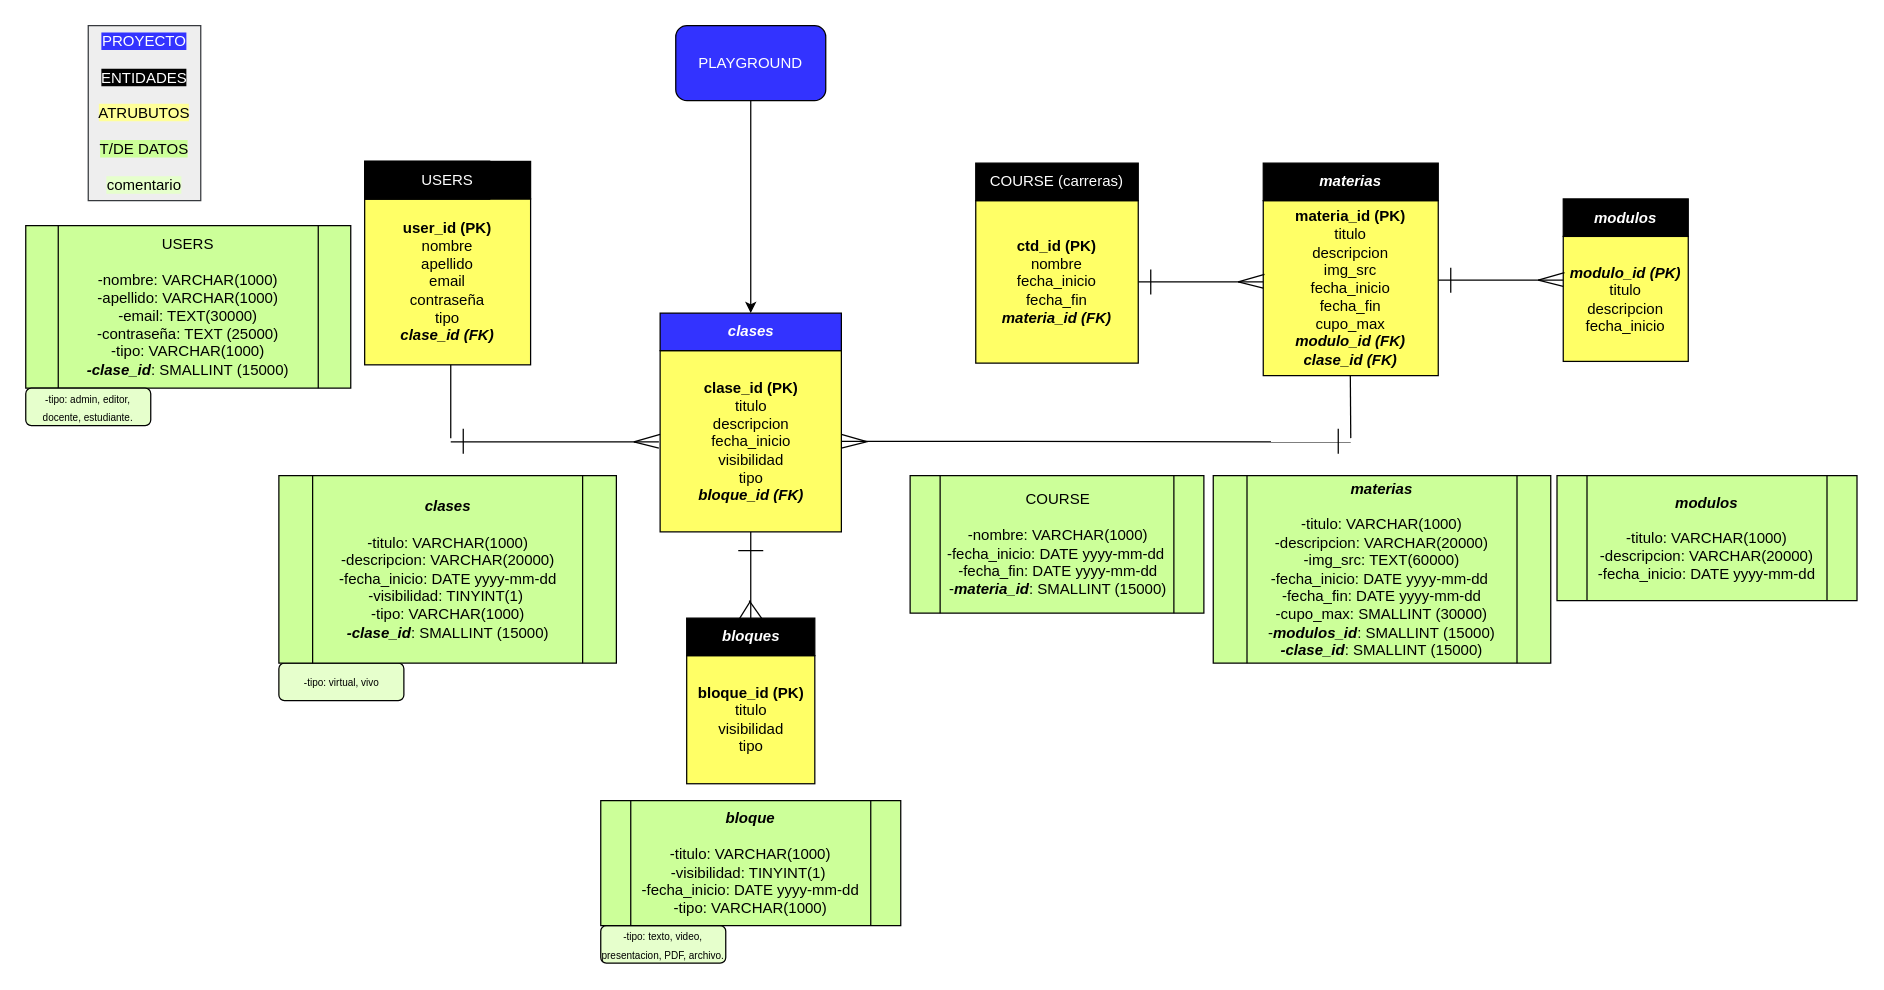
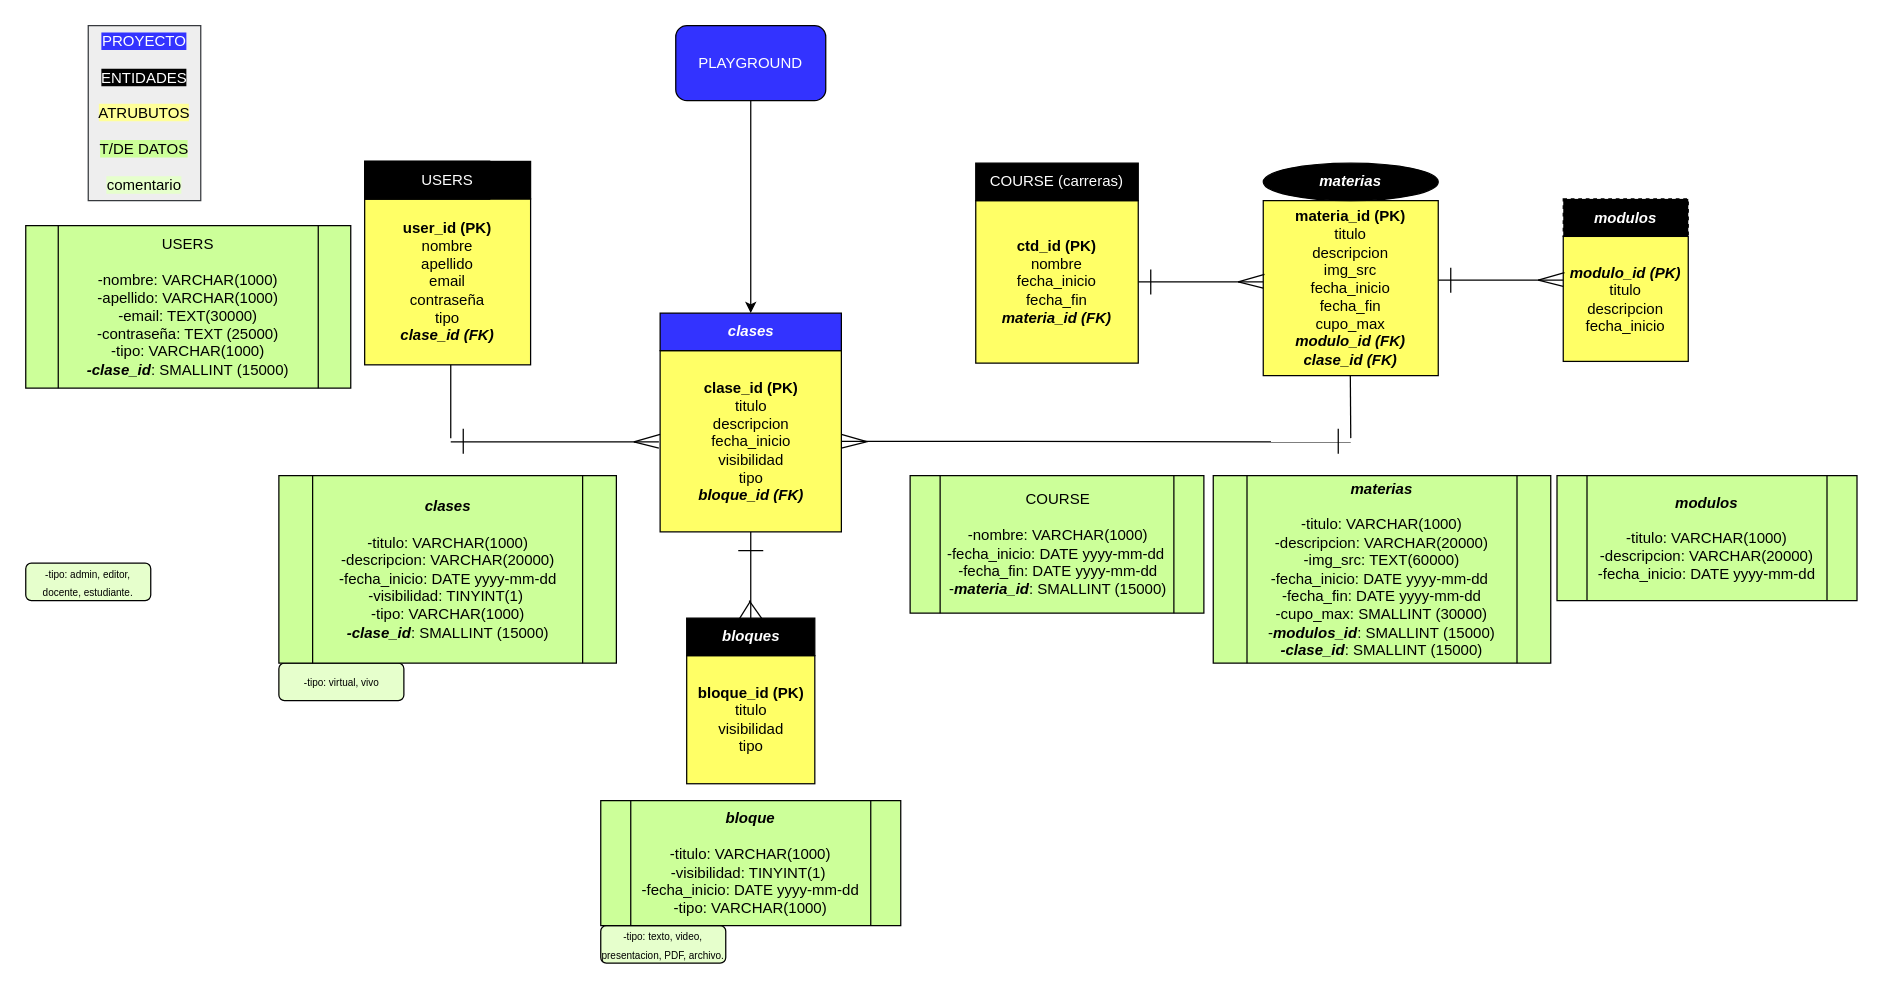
(1351, 182) -> (1351, 182)
(1626, 218) -> (1626, 218)
(88, 407) -> (88, 582)
